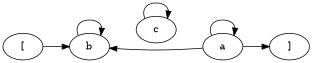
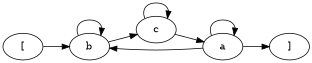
none -> (186, 37)
none -> (119, 39)
